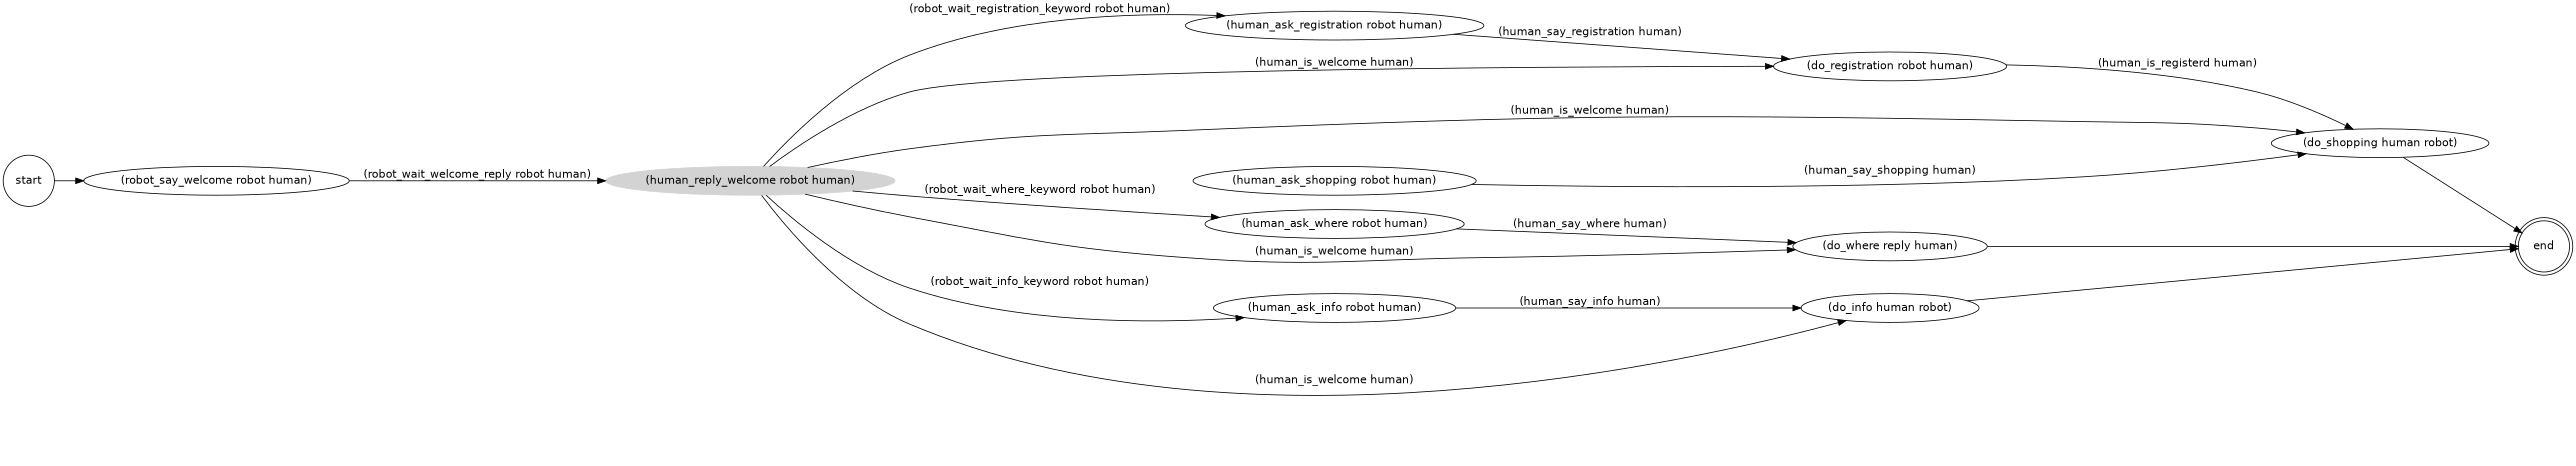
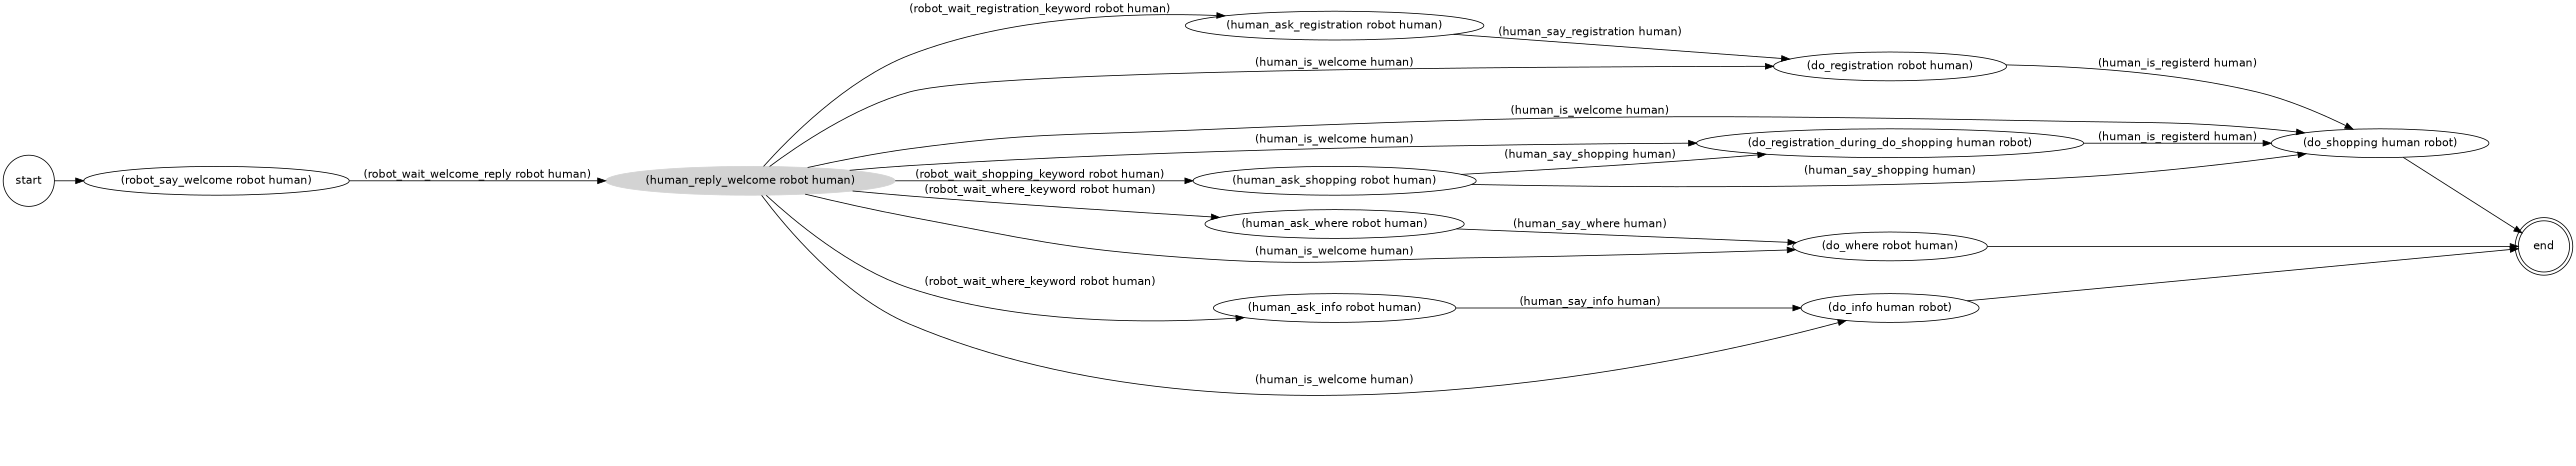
none -> (1890, 143)
none -> (1040, 181)
(1890, 246) -> (1890, 246)
(1040, 282) -> (1040, 282)
